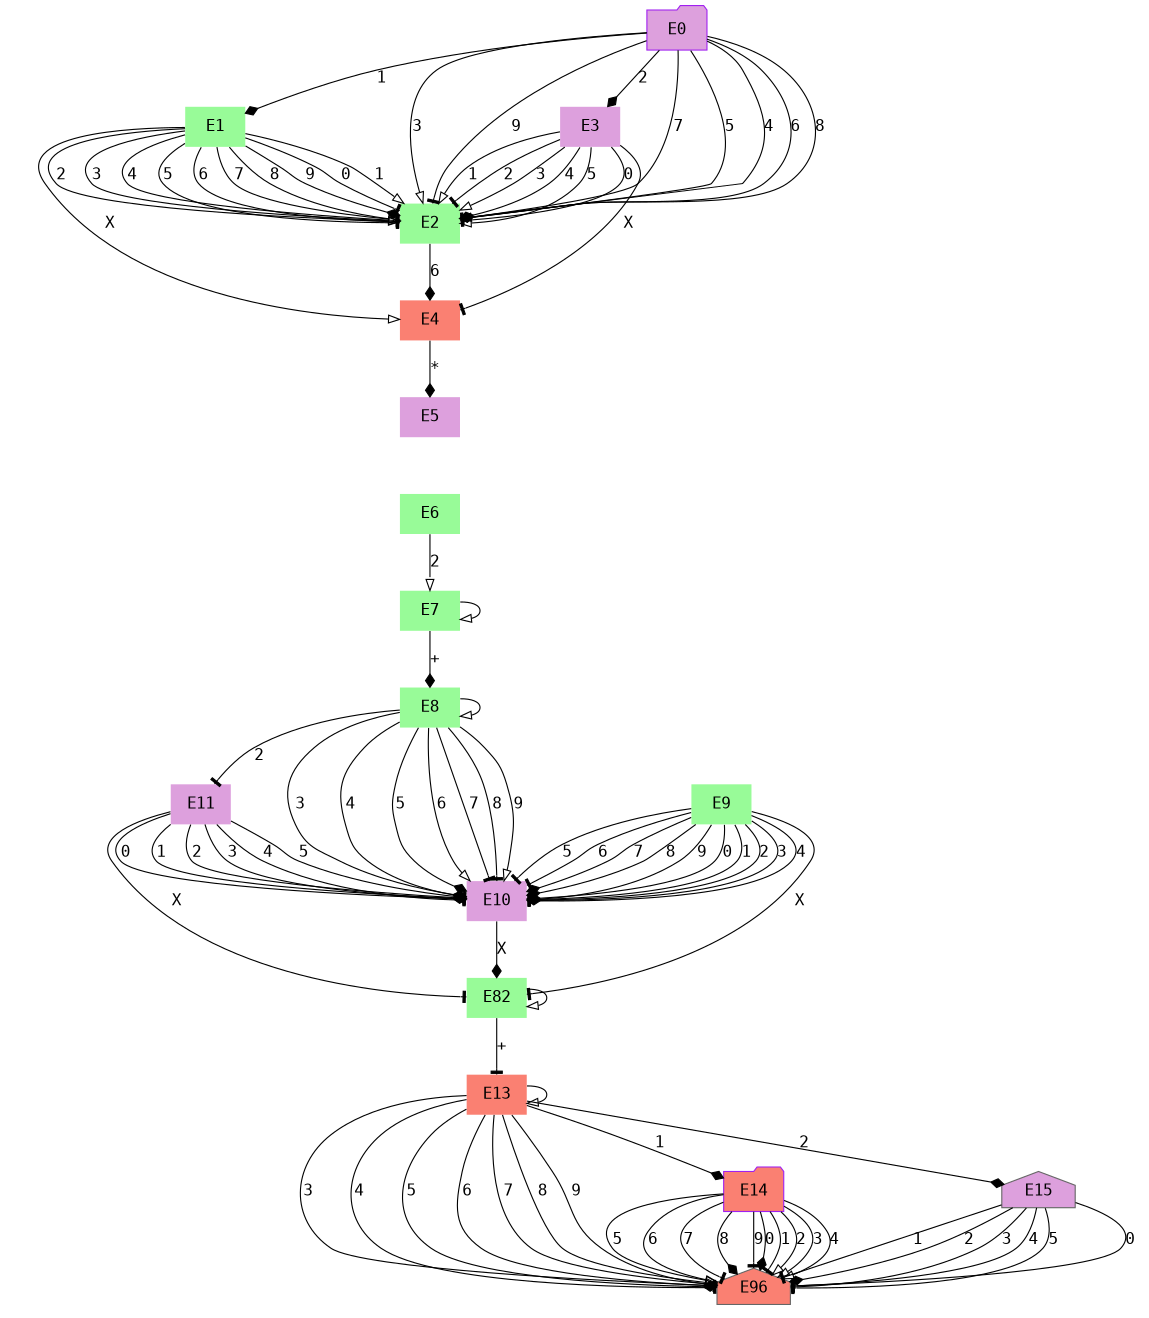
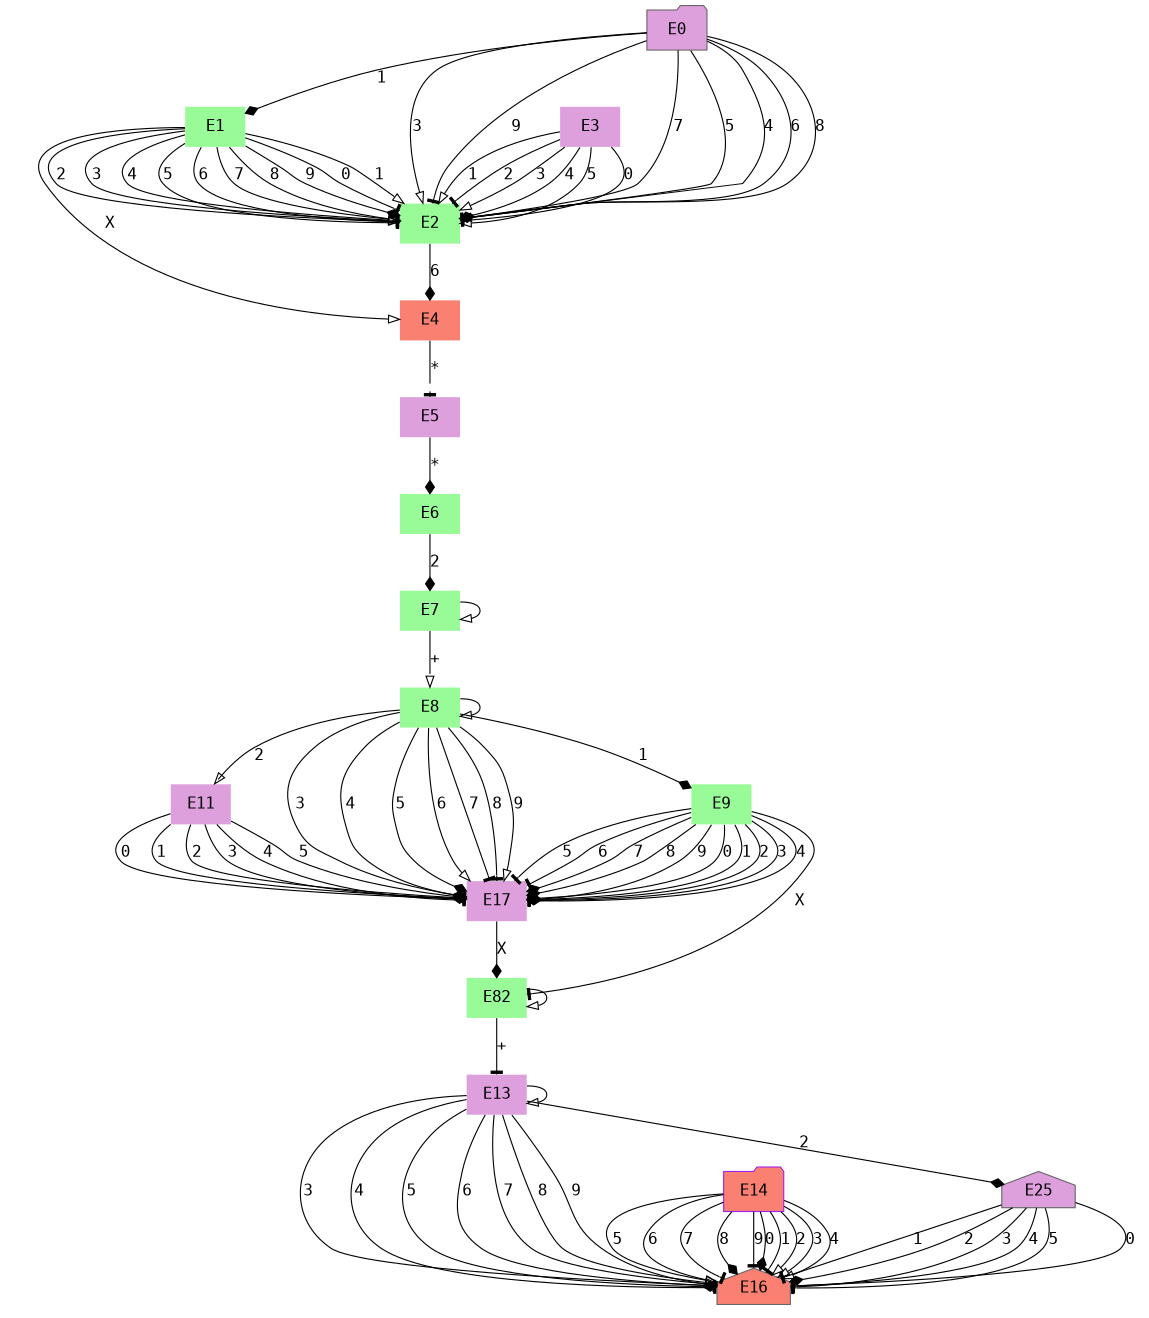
(677, 30) -> (677, 30)
(638, 73) -> none
(582, 247) -> none
(430, 362) -> (430, 362)
none -> (430, 459)
(430, 556) -> (430, 556)
(430, 652) -> (430, 652)
(302, 728) -> (302, 728)
none -> (572, 740)
(497, 901) -> (497, 901)
(229, 950) -> none
(497, 1095) -> (497, 1095)
(620, 1137) -> none
(1038, 1191) -> (1038, 1191)
(754, 1288) -> (754, 1288)
